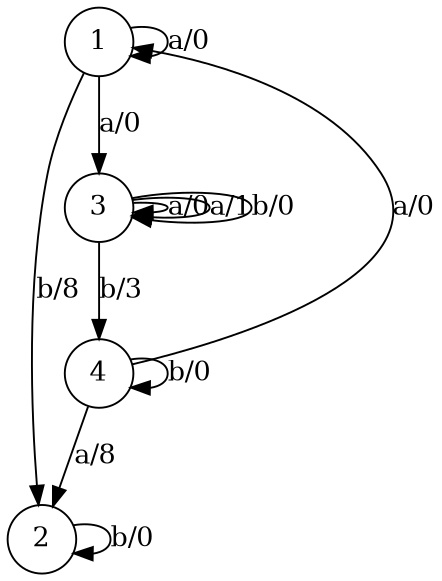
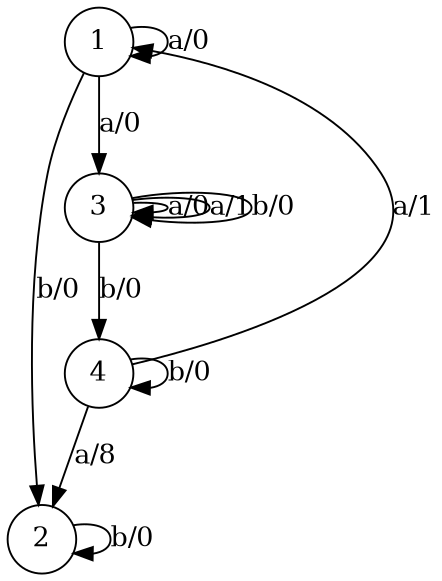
(414, 208) -> (414, 208)
(58, 291) -> (58, 291)
(121, 291) -> (121, 291)
